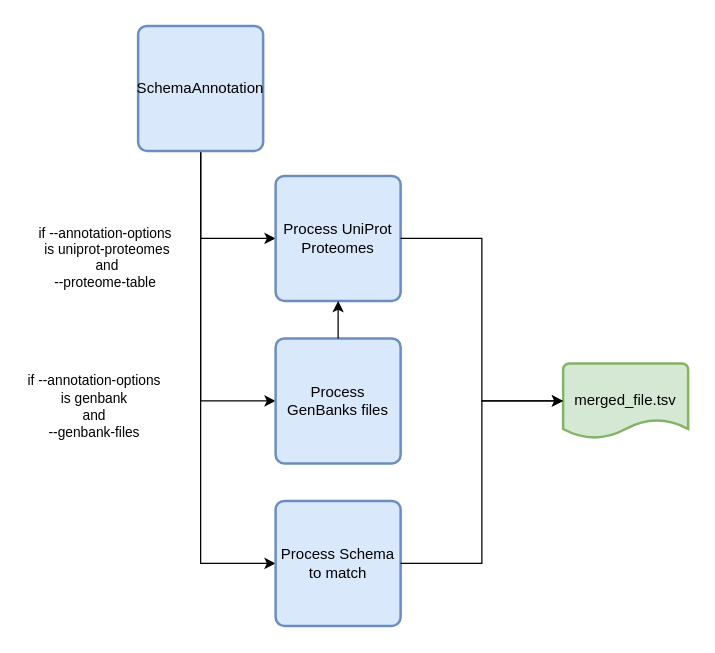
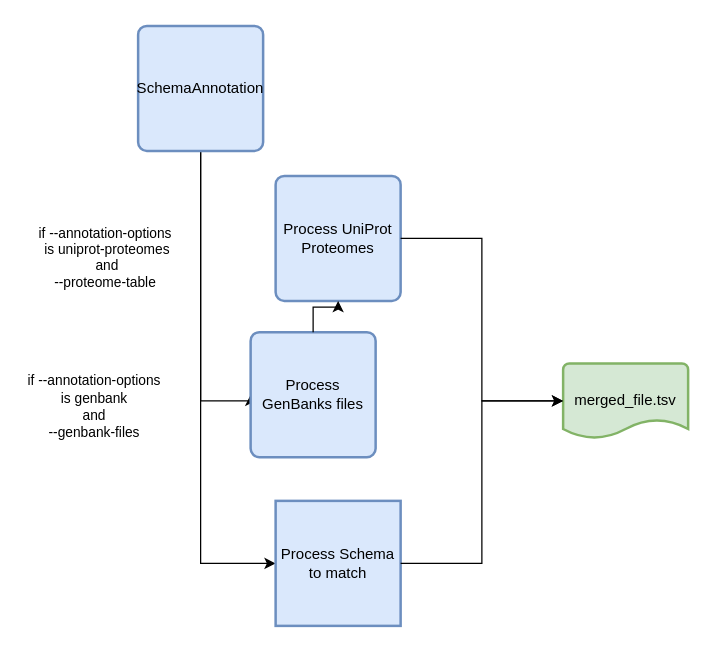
(235, 238) -> none
(338, 401) -> (313, 394)
(338, 563) -> (338, 563)
